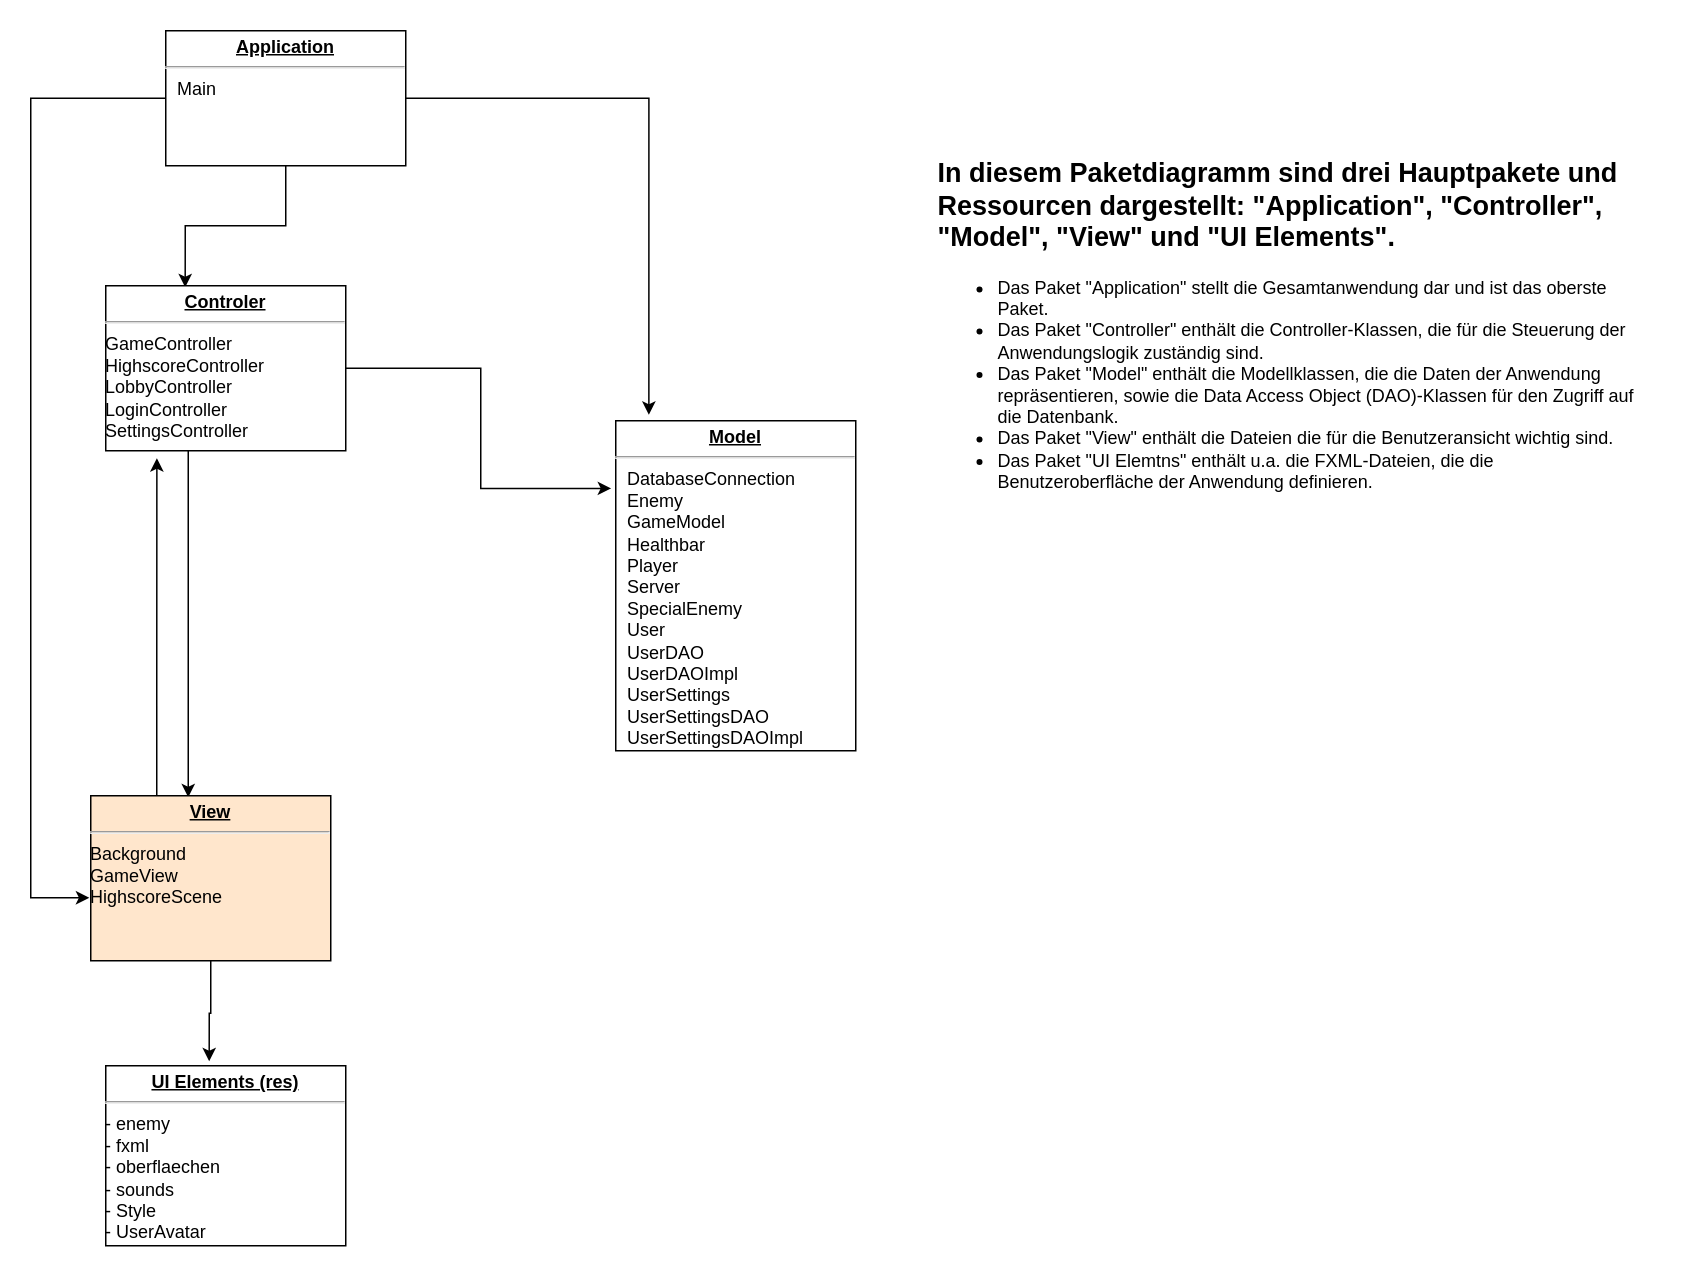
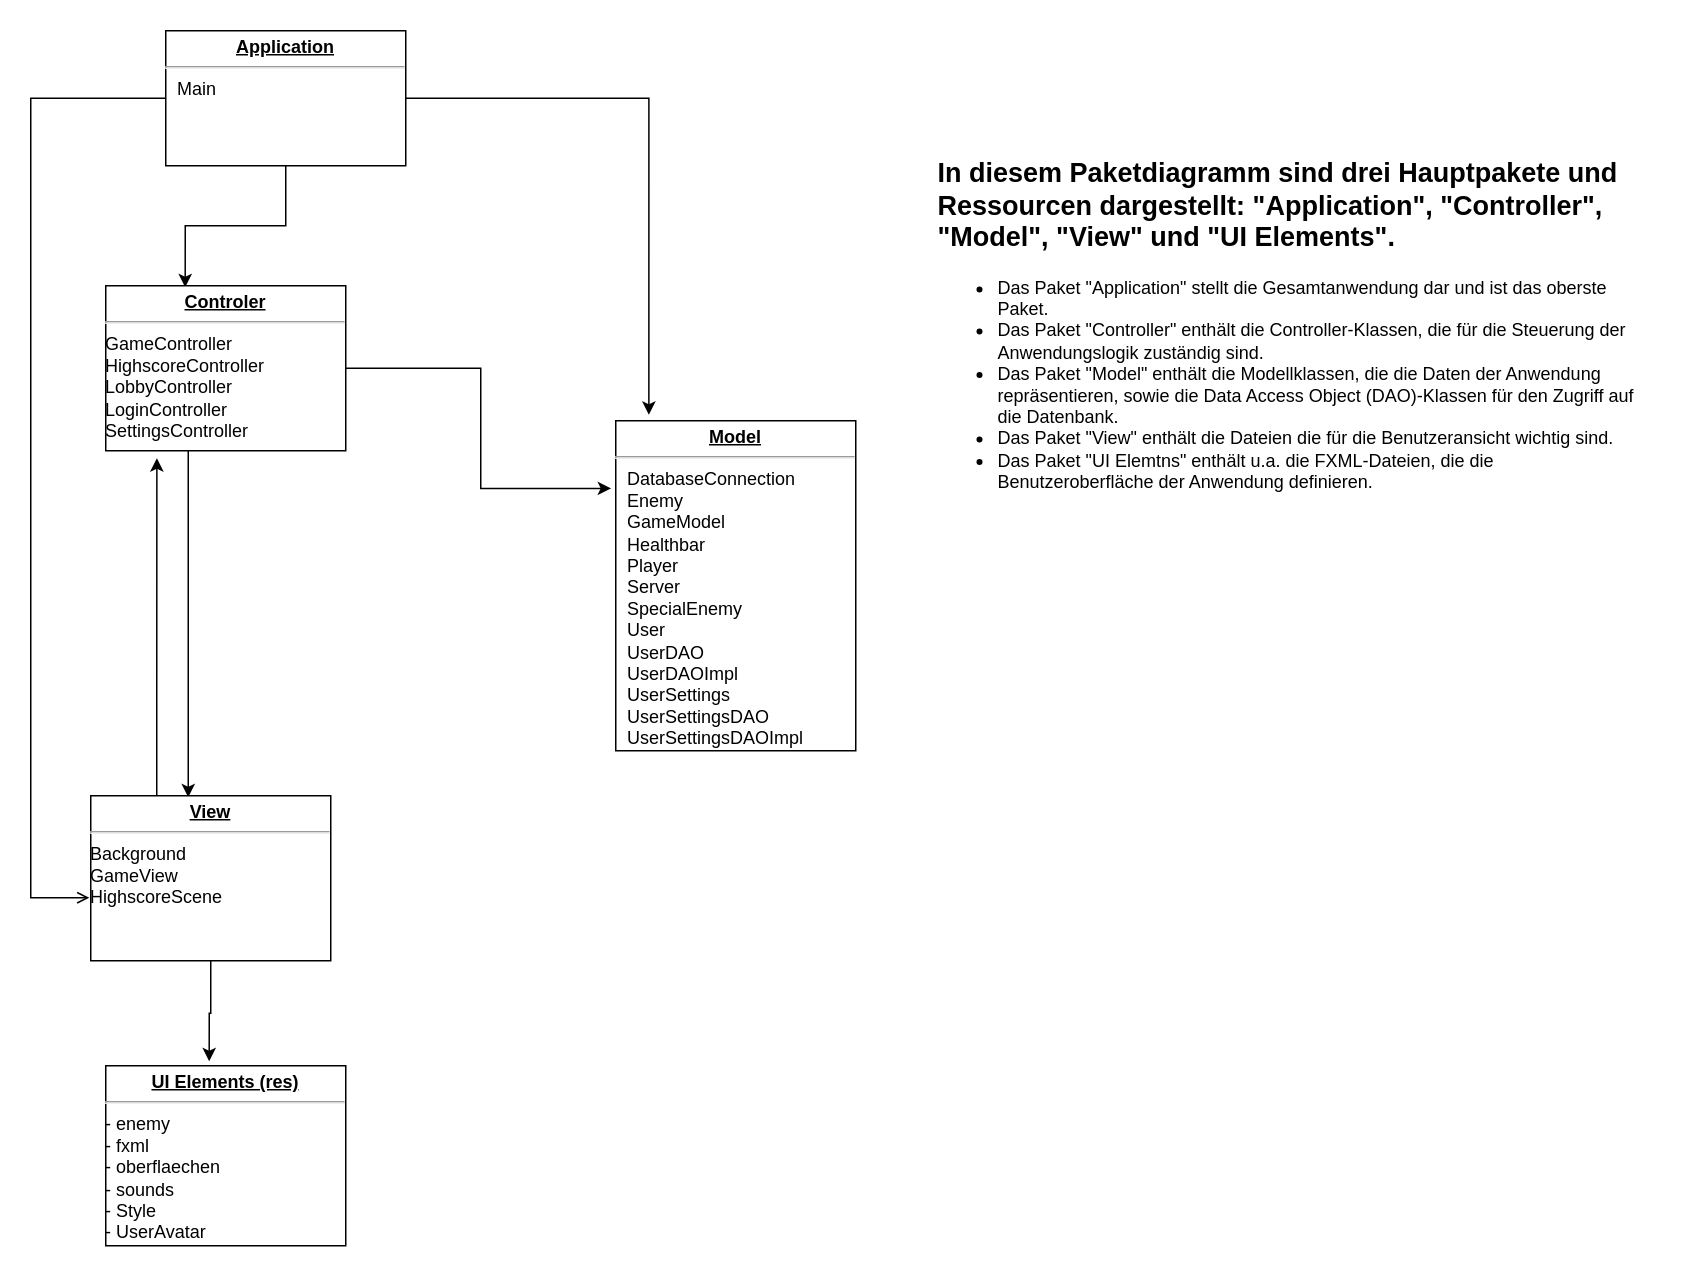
(211, 878) -> (211, 878)
(78, 898) -> (80, 898)
